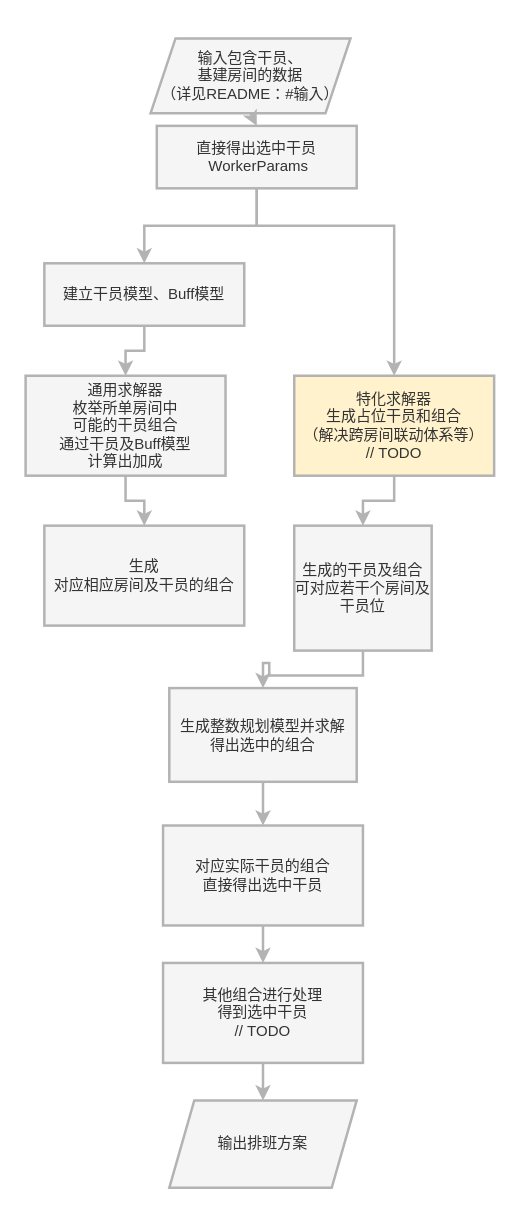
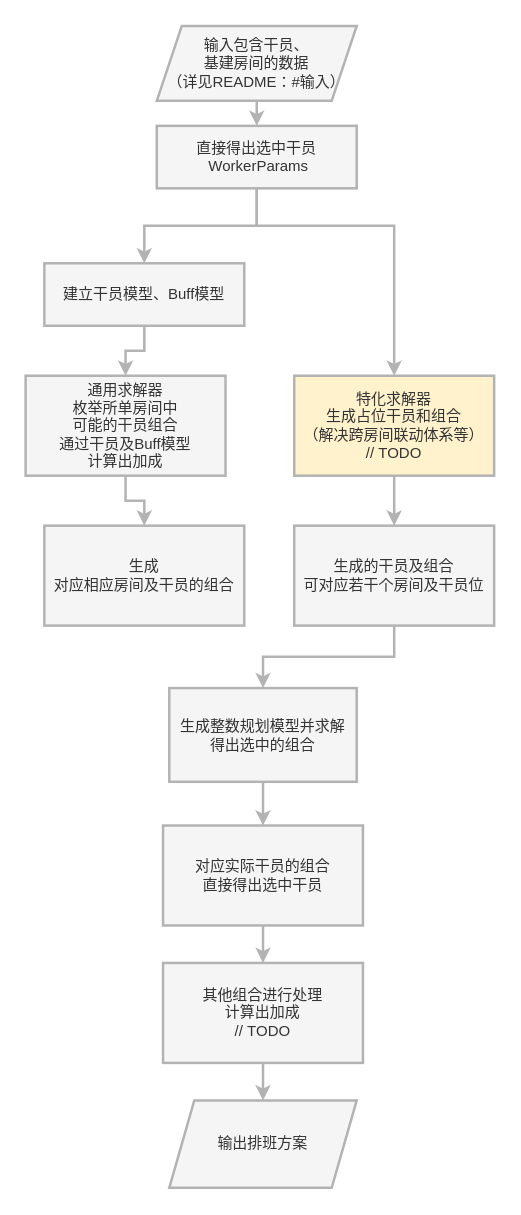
(251, 76) -> (257, 63)
(363, 588) -> (394, 576)
(263, 1013) -> (263, 1013)
